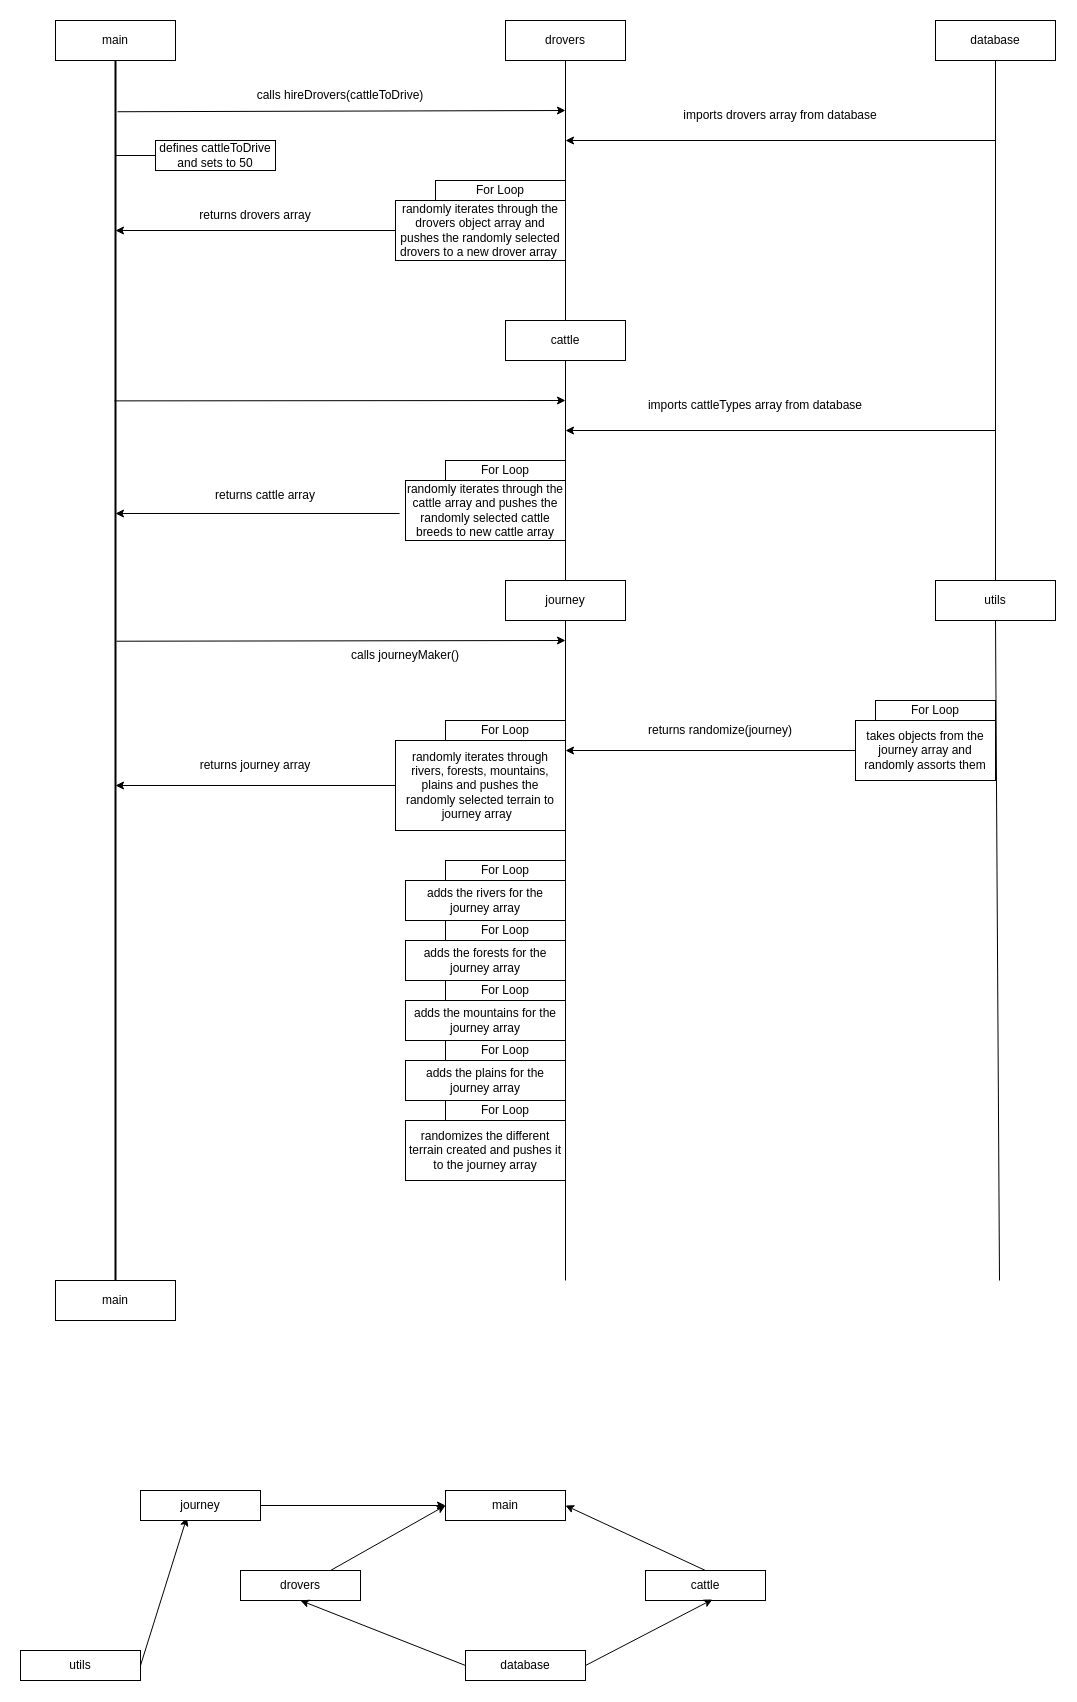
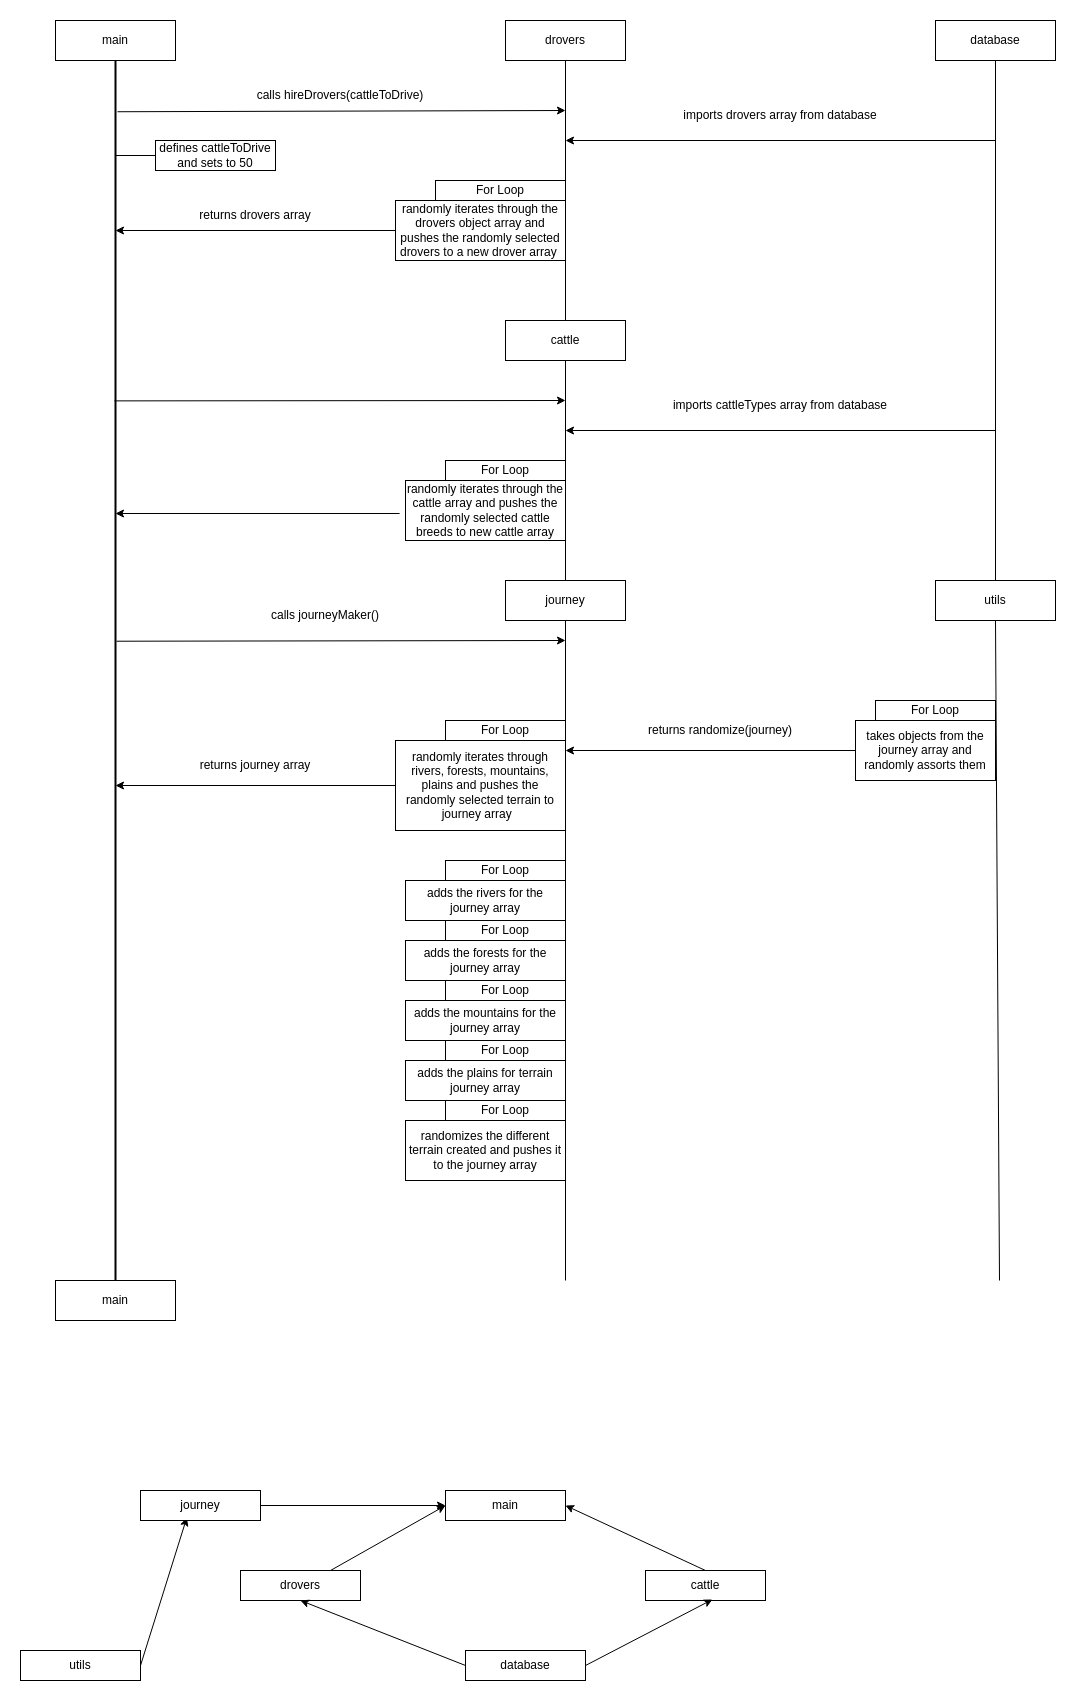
(756, 406) -> (781, 406)
(266, 496) -> none
(406, 656) -> (326, 616)
(486, 1081) -> (486, 1081)
